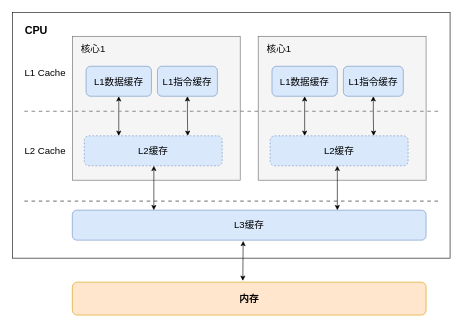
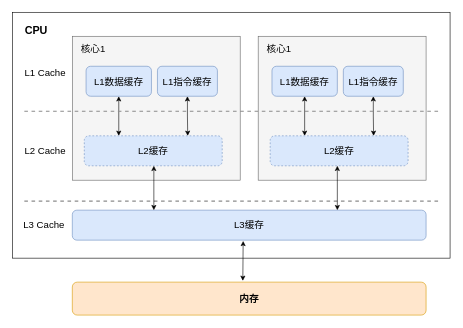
none -> (44, 225)
